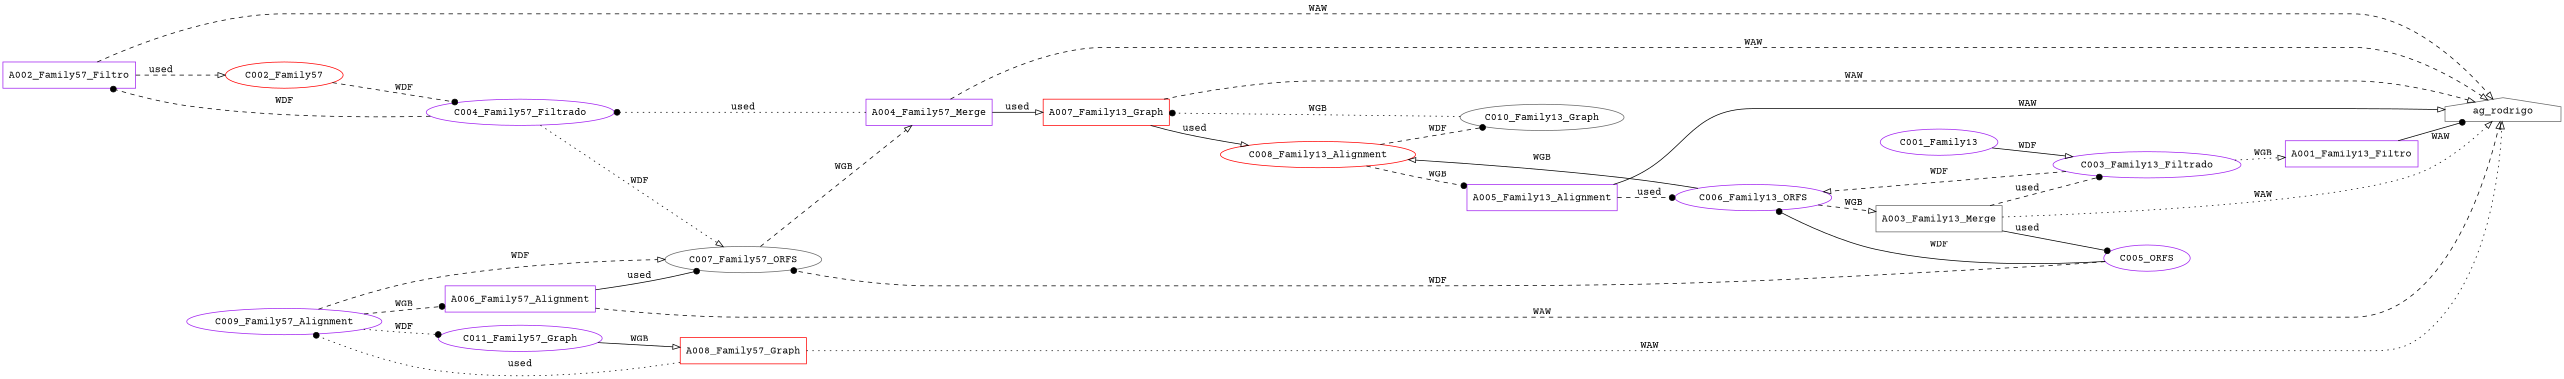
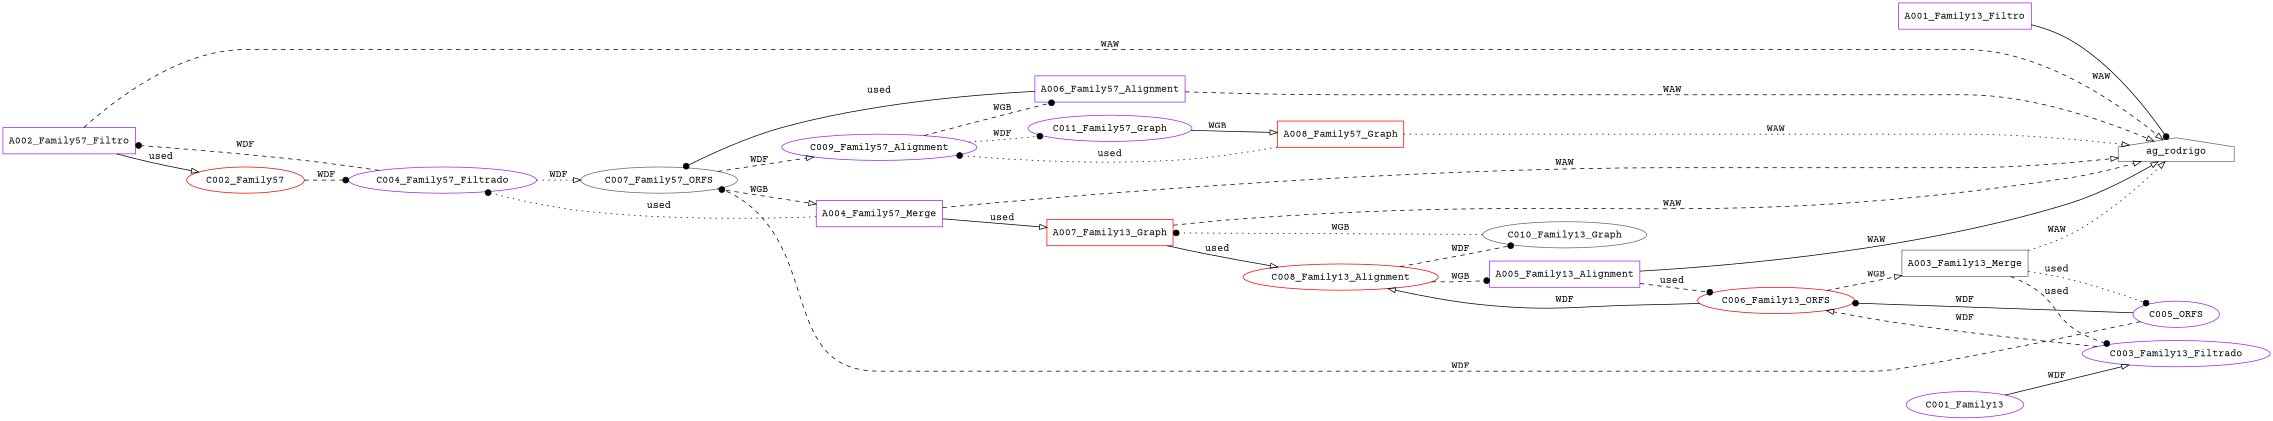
(177, 75) -> (154, 163)
(1542, 157) -> (1565, 299)
(2256, 159) -> none
(1753, 198) -> (1776, 300)
(2053, 241) -> (2086, 284)
(486, 271) -> (762, 165)
